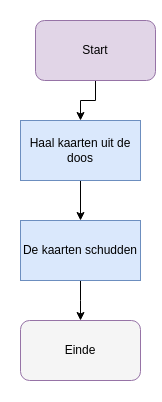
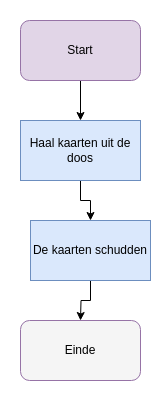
(96, 51) -> (81, 51)
(81, 251) -> (91, 251)
